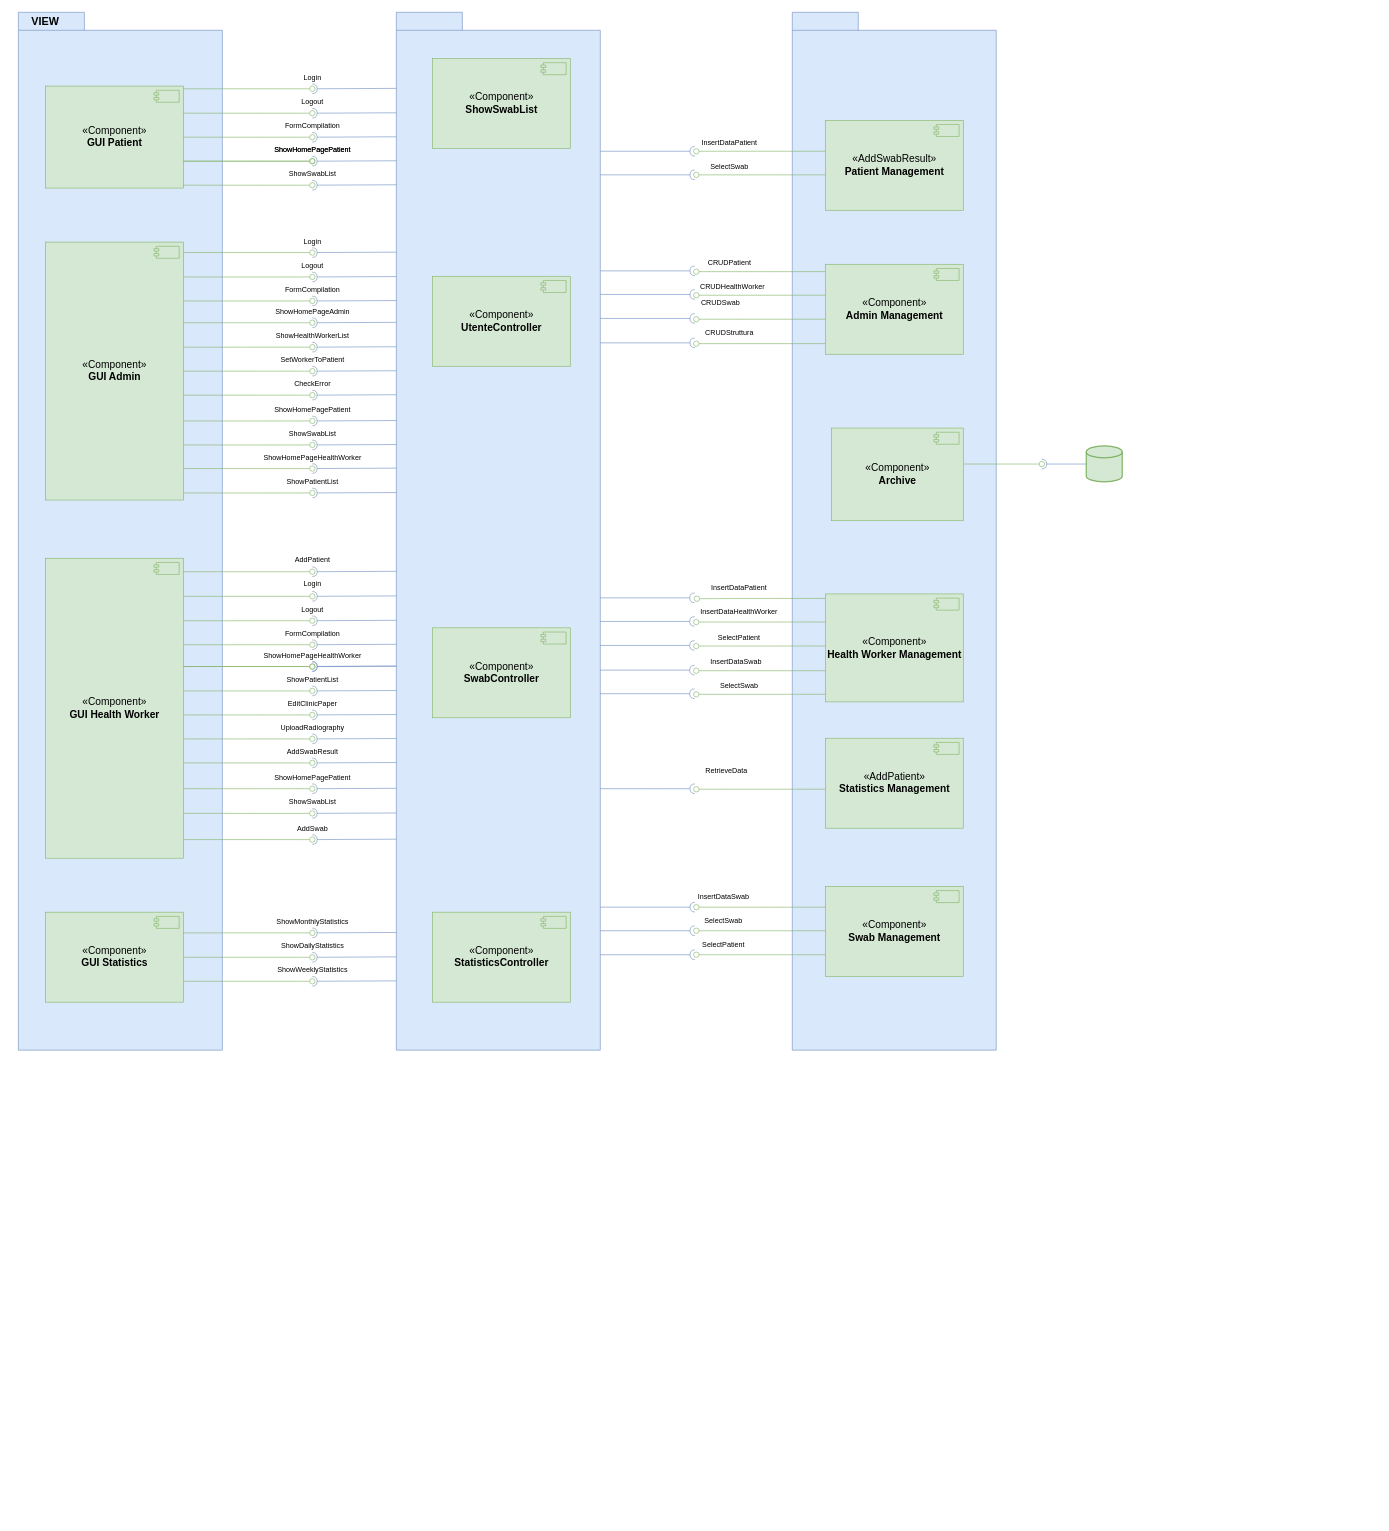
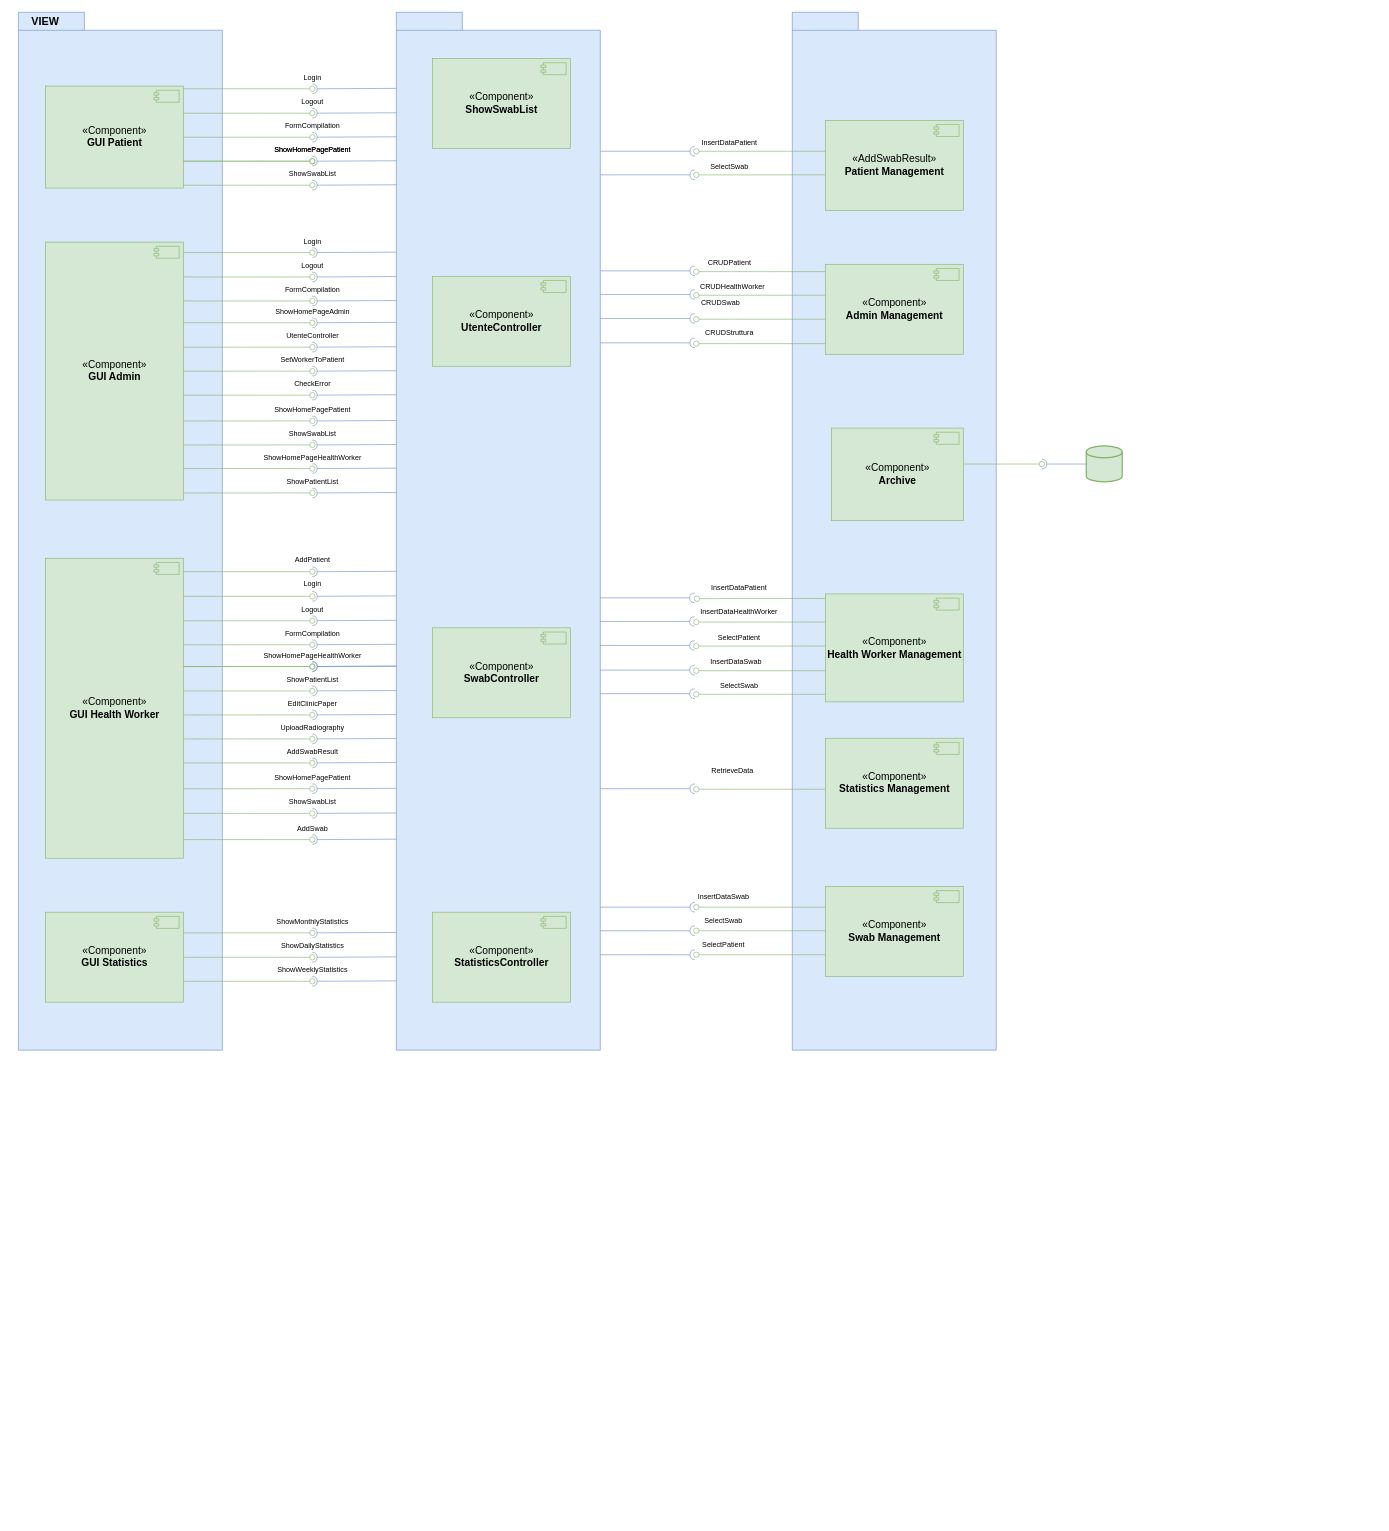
(313, 336) -> (313, 336)
(726, 771) -> (732, 771)
(895, 783) -> (895, 783)
